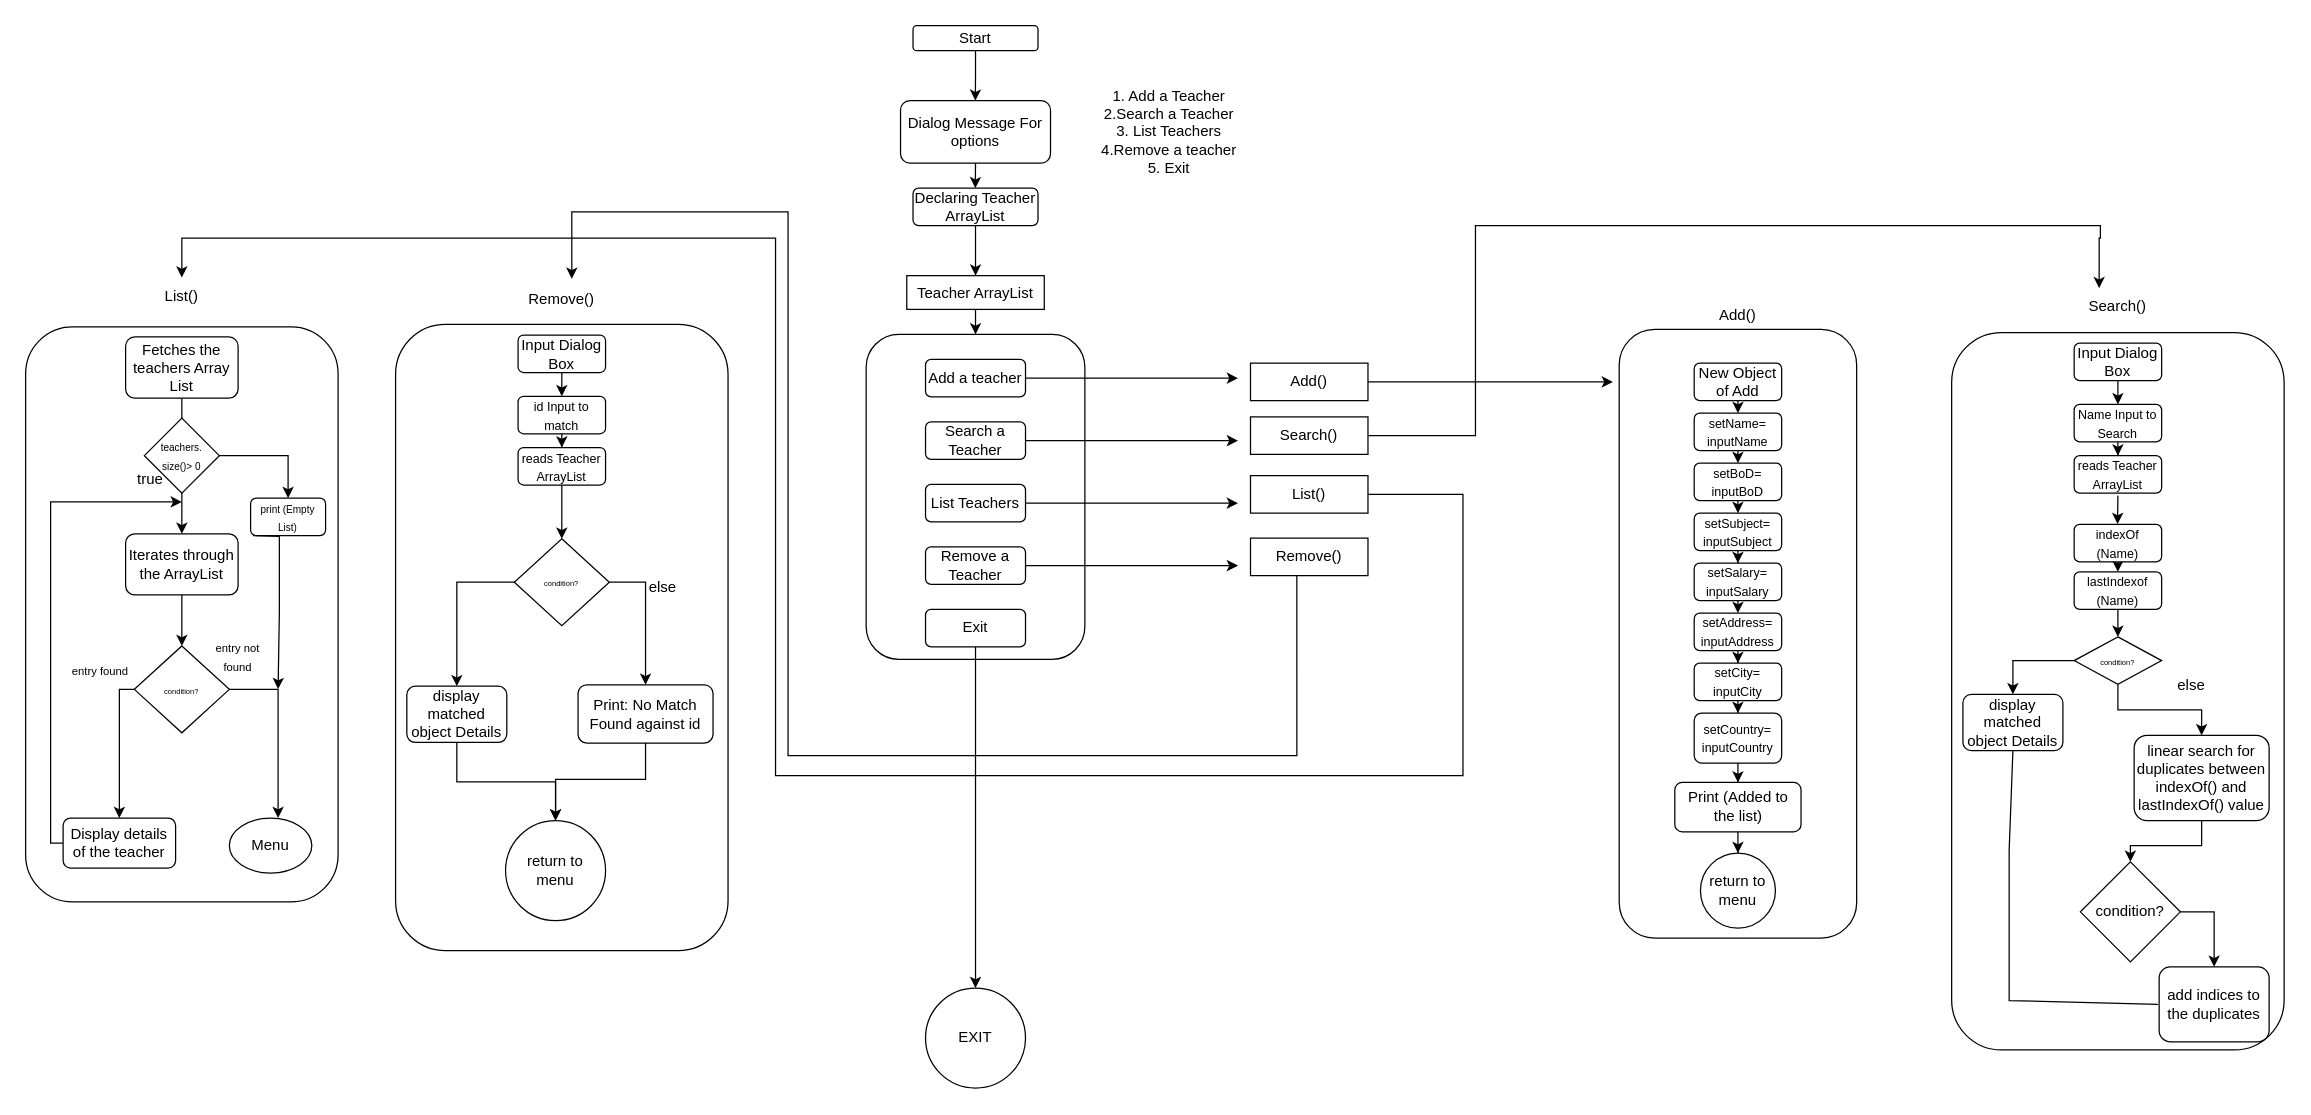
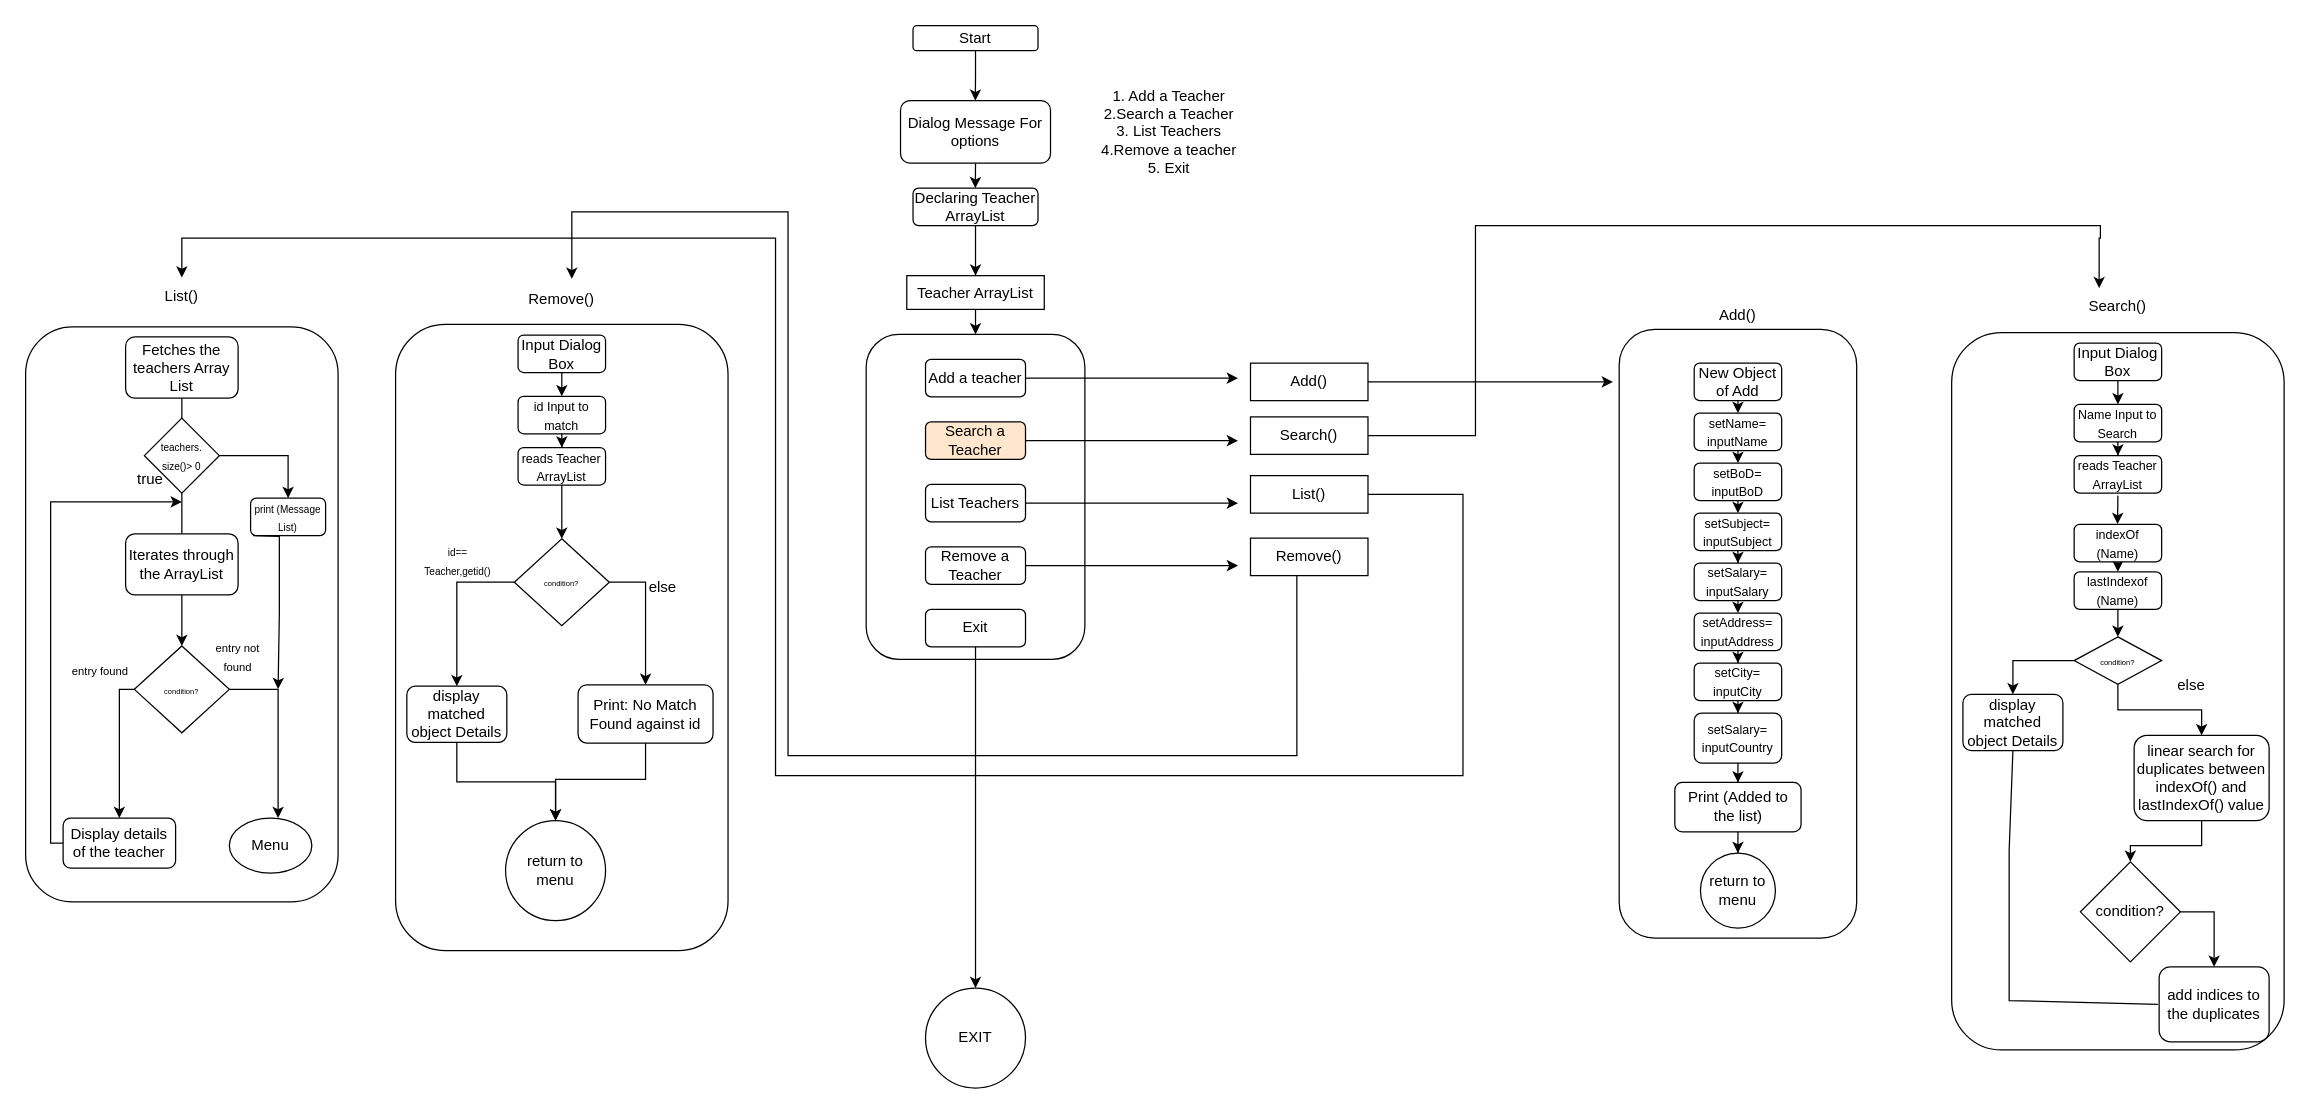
(976, 441) -> (976, 441)
(288, 517) -> (288, 517)
(182, 524) -> (182, 527)
none -> (458, 560)
(1738, 738) -> (1738, 738)
